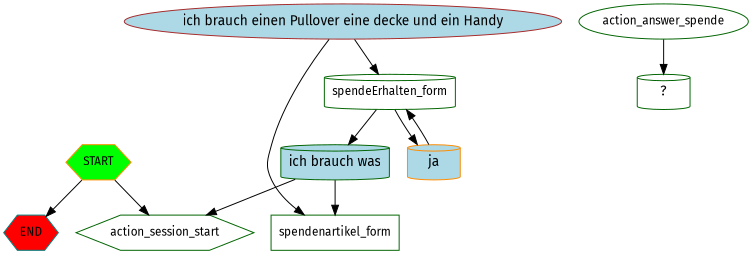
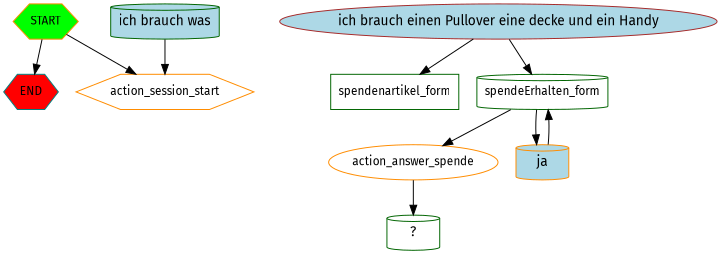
(664, 22) -> (413, 162)
(366, 123) -> (481, 125)
(335, 193) -> none
(165, 233) -> (165, 92)
